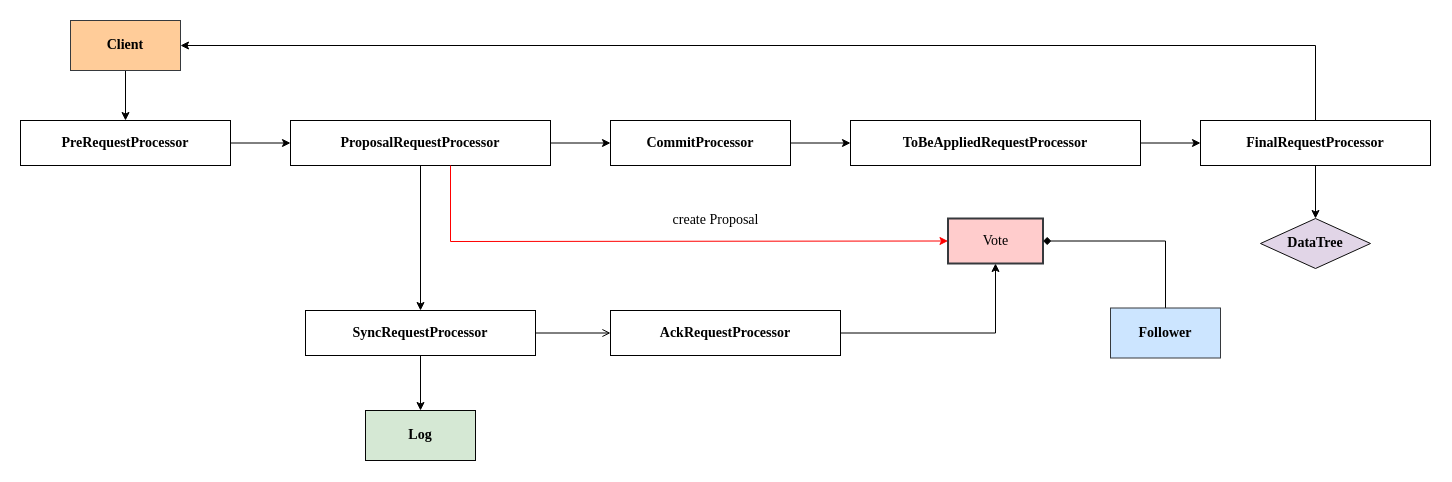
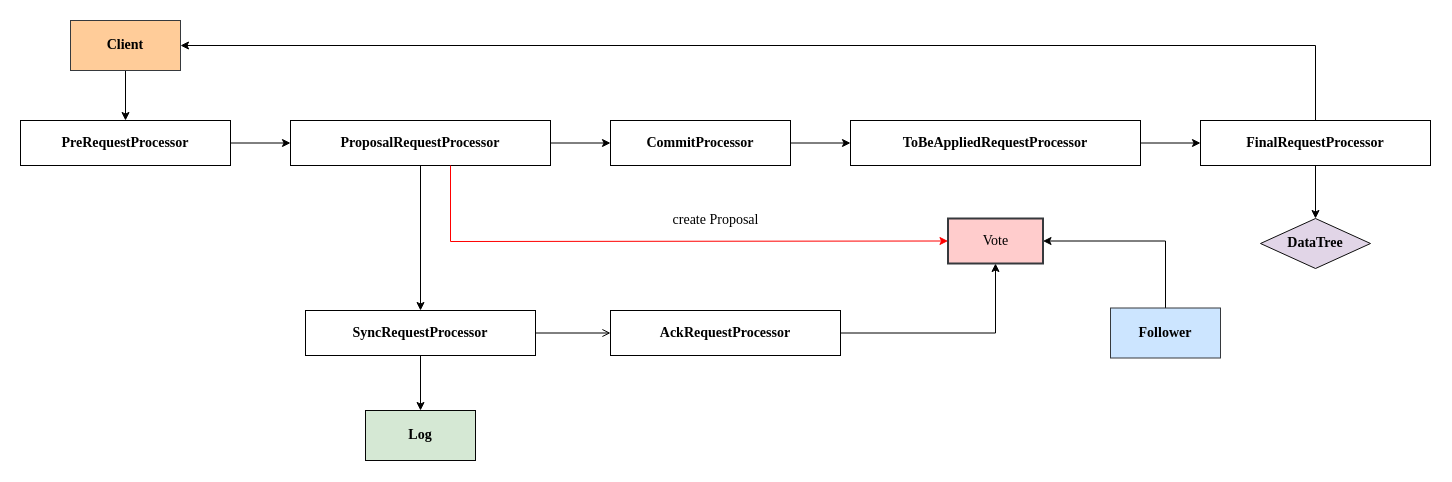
(1052, 241) -> (1051, 241)
